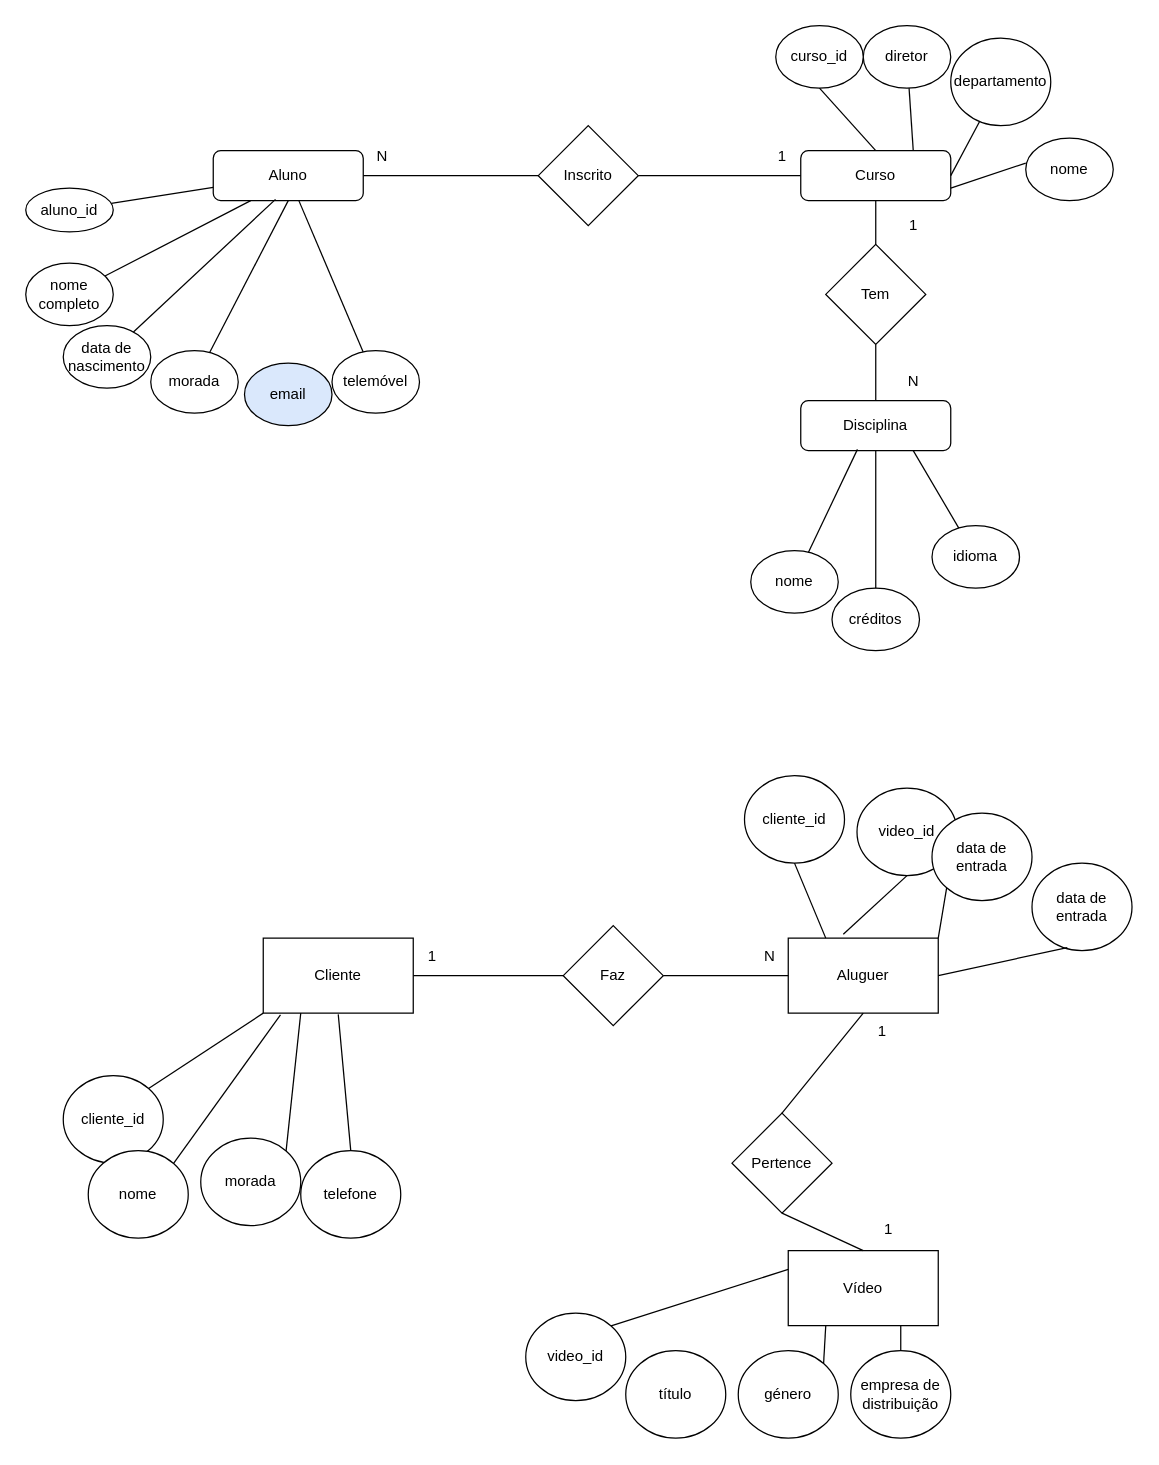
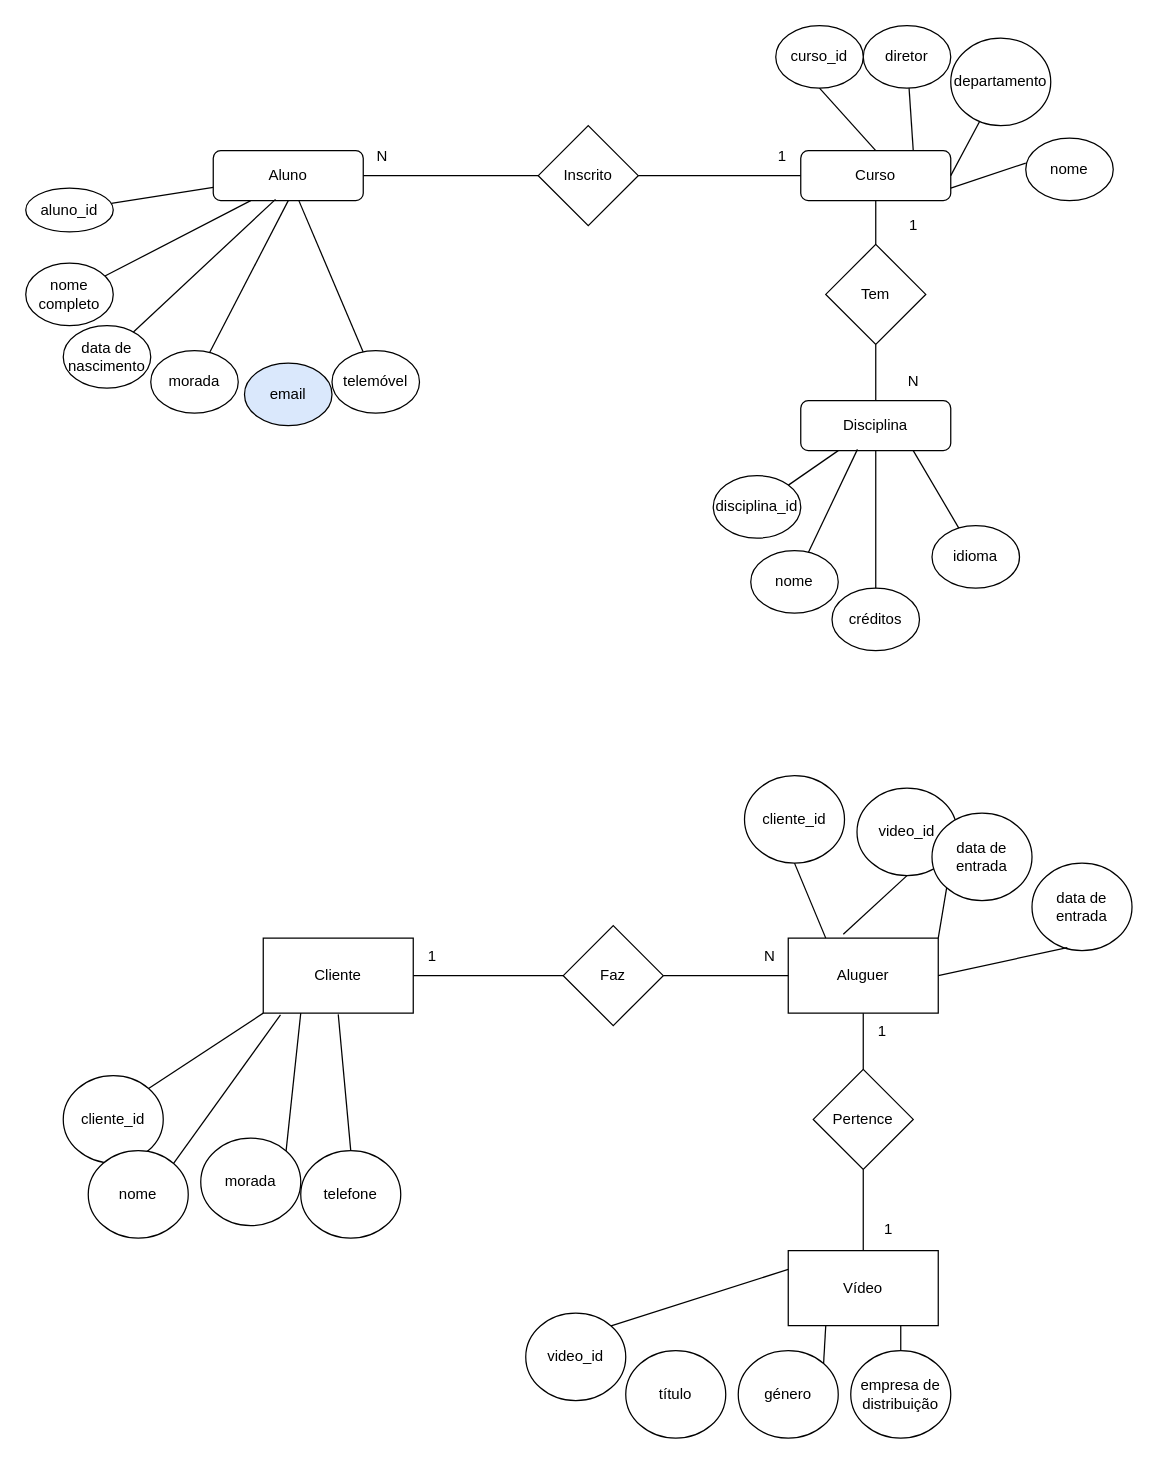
none -> (813, 468)
none -> (757, 507)
(782, 1163) -> (863, 1119)
